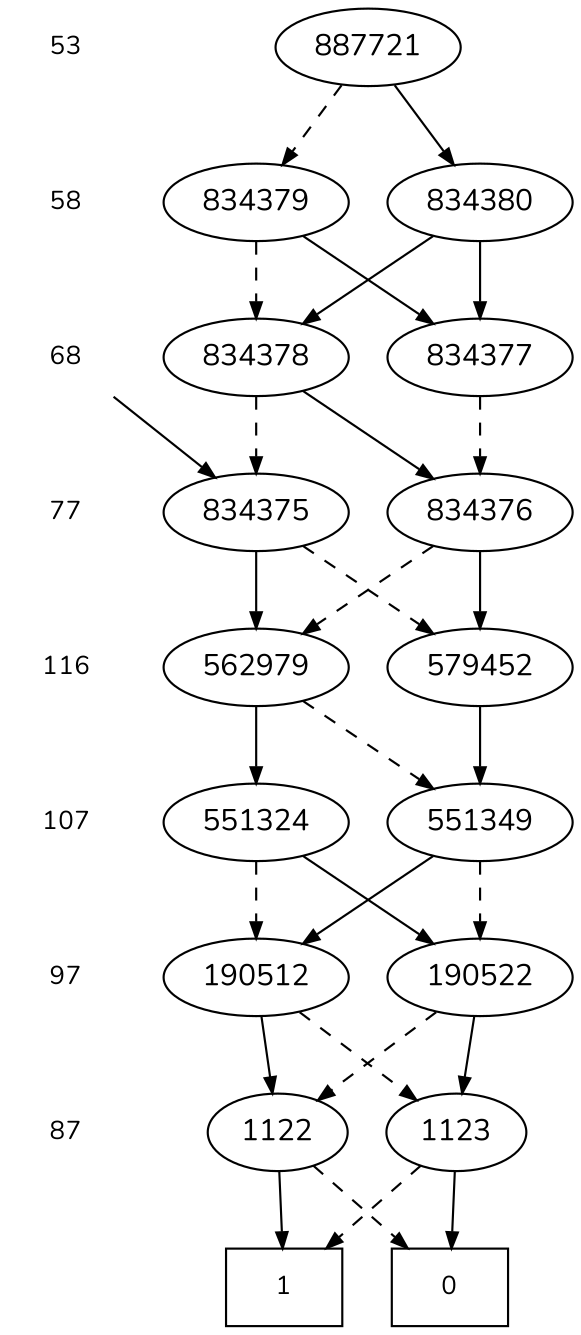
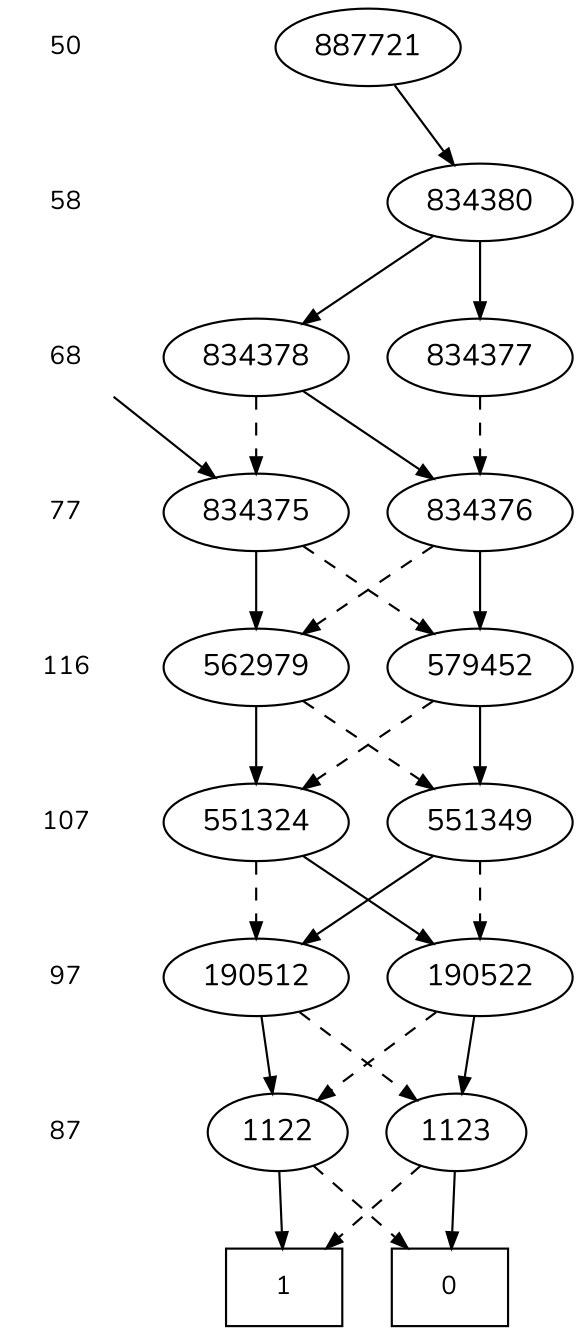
(67, 47) -> (67, 47)
(256, 202) -> none
none -> (381, 736)
